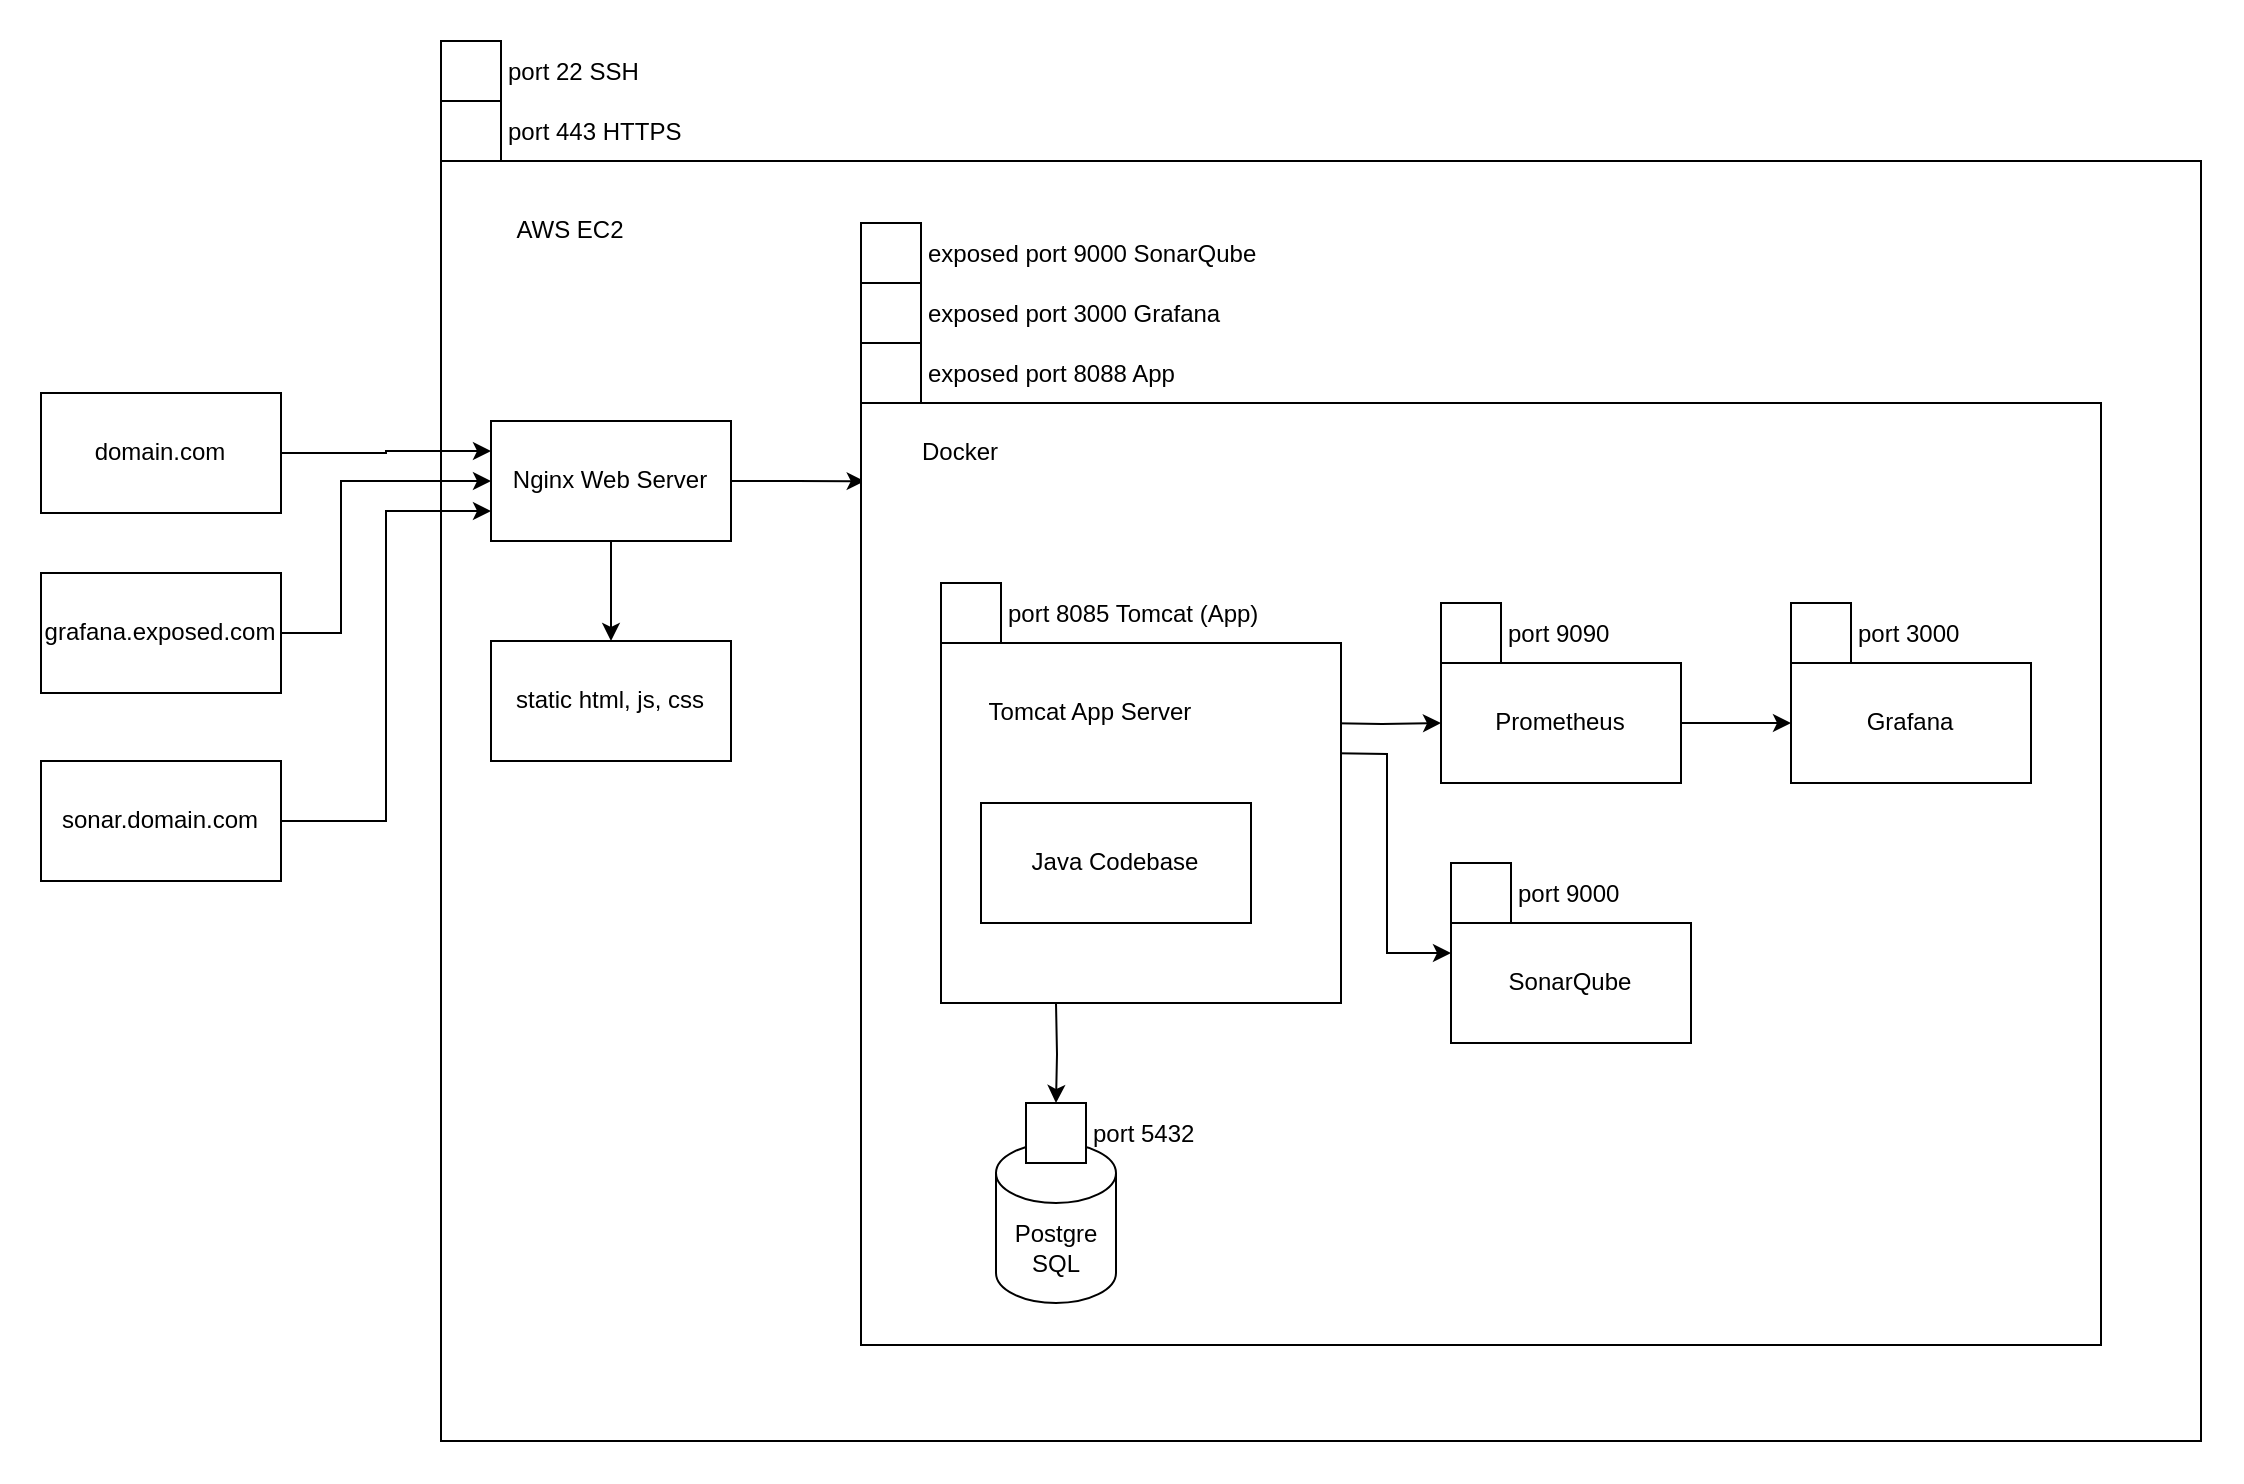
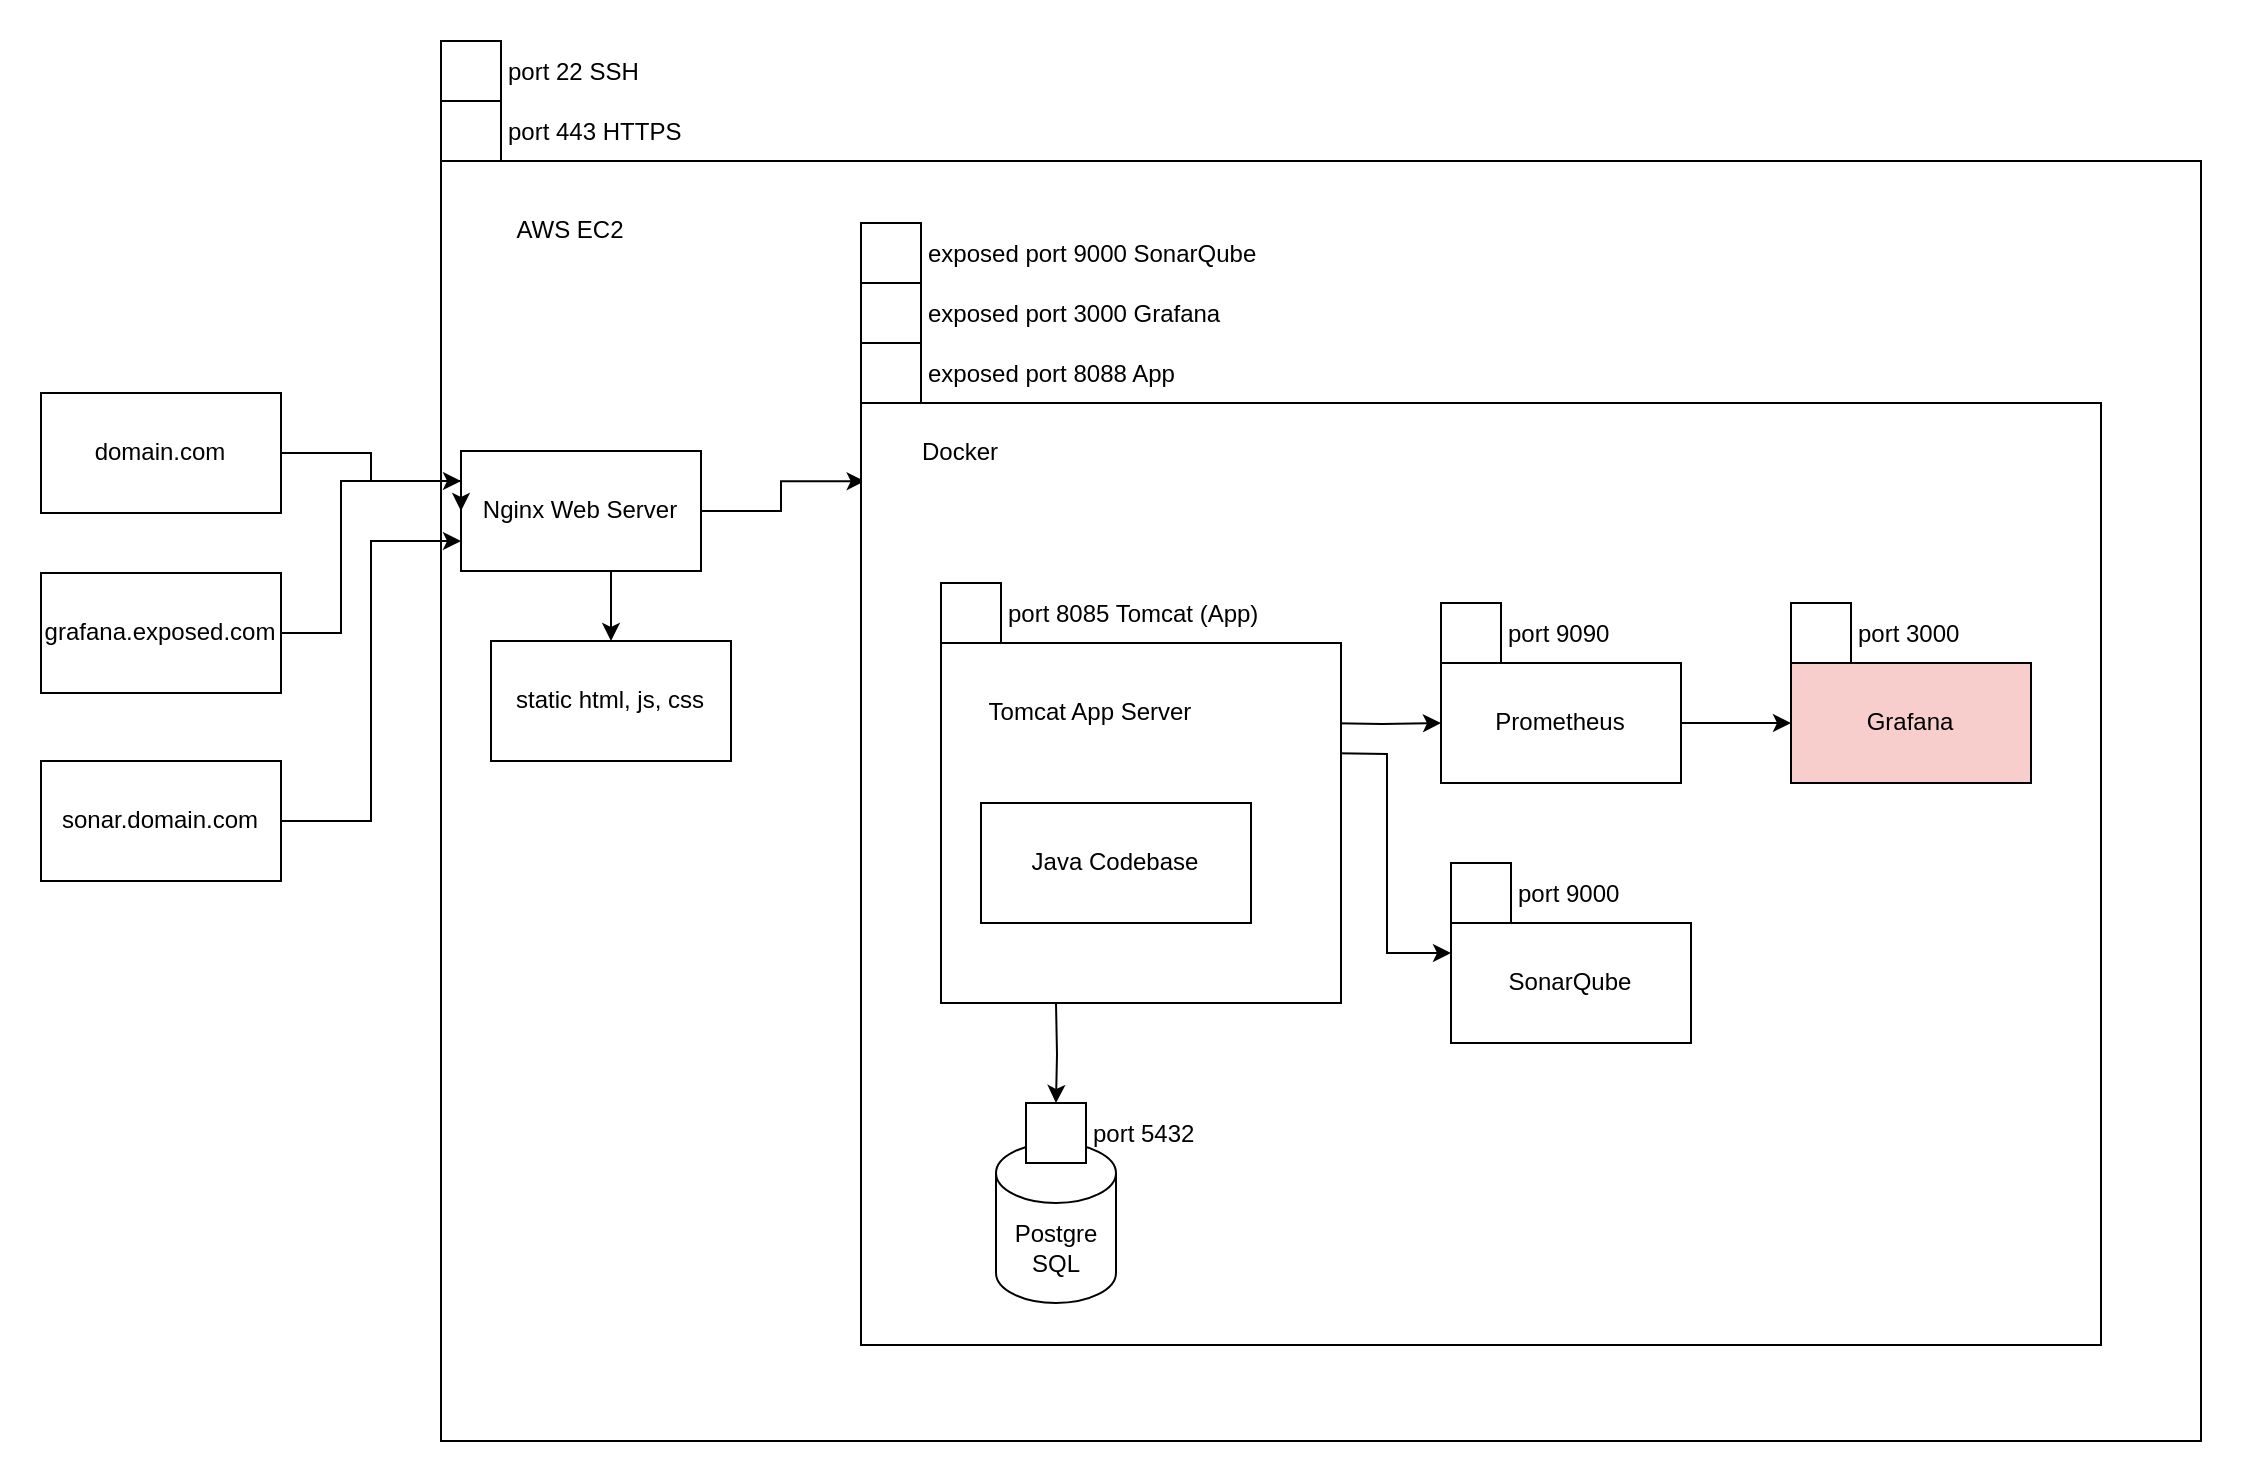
(611, 481) -> (581, 511)
(1911, 723) -> (1911, 723)
